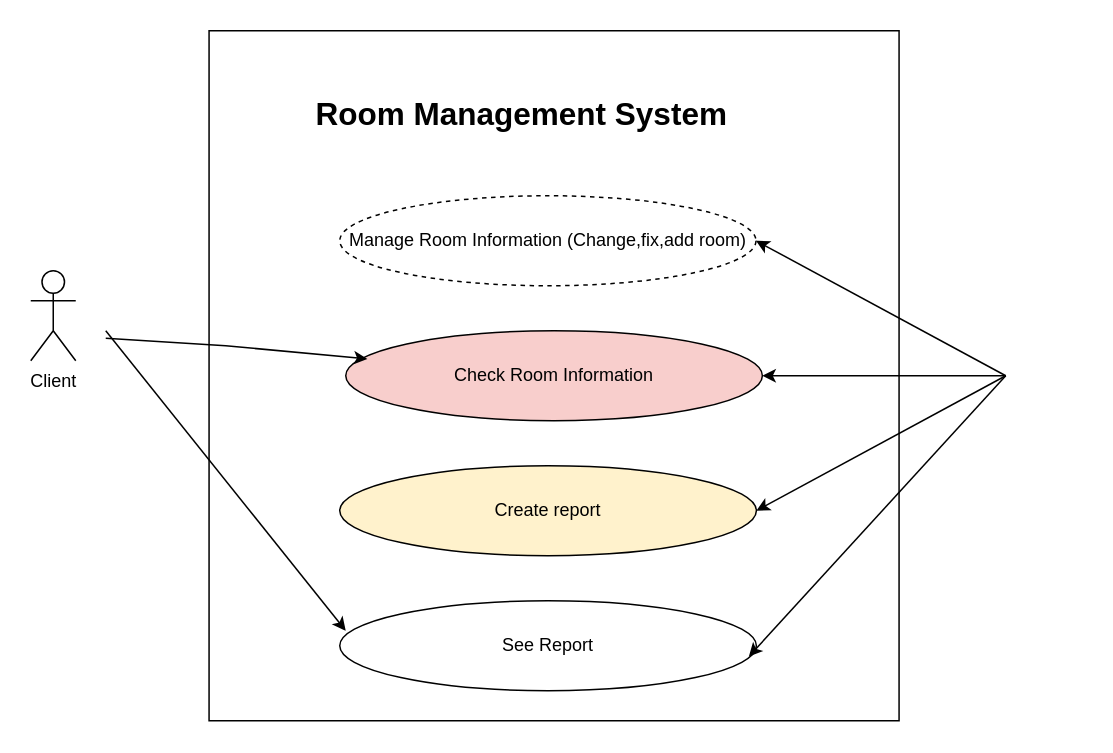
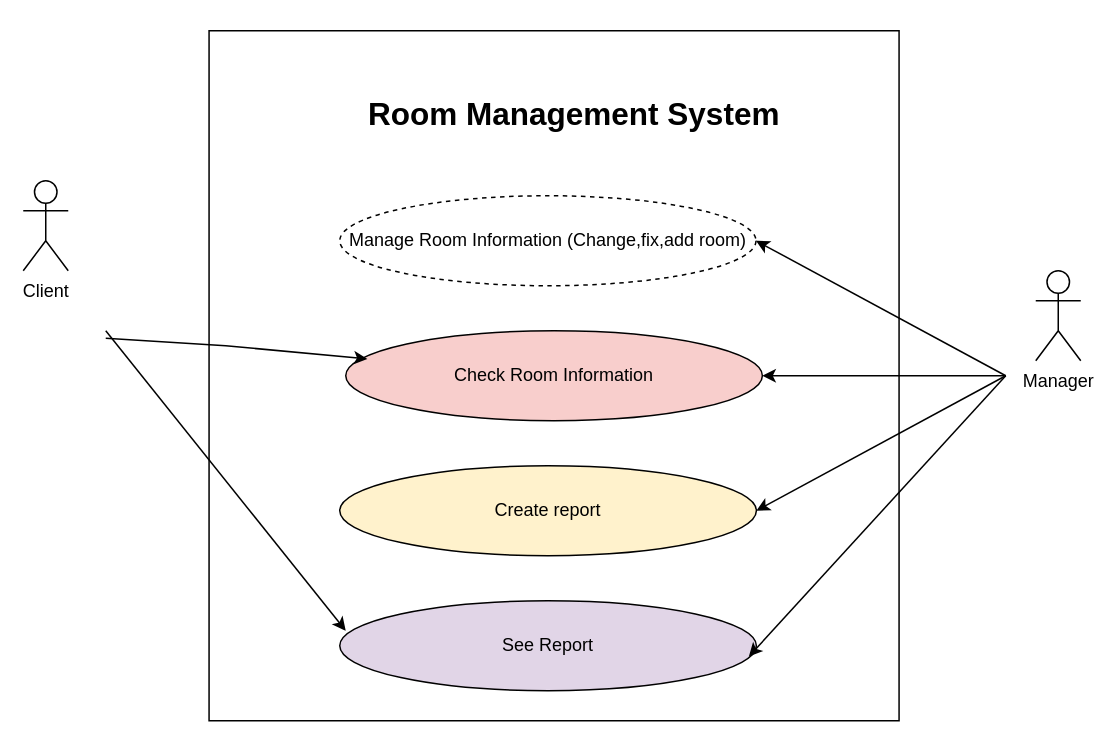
(522, 113) -> (575, 113)
(53, 316) -> (46, 226)
none -> (1058, 316)
(548, 646) -> (548, 646)
